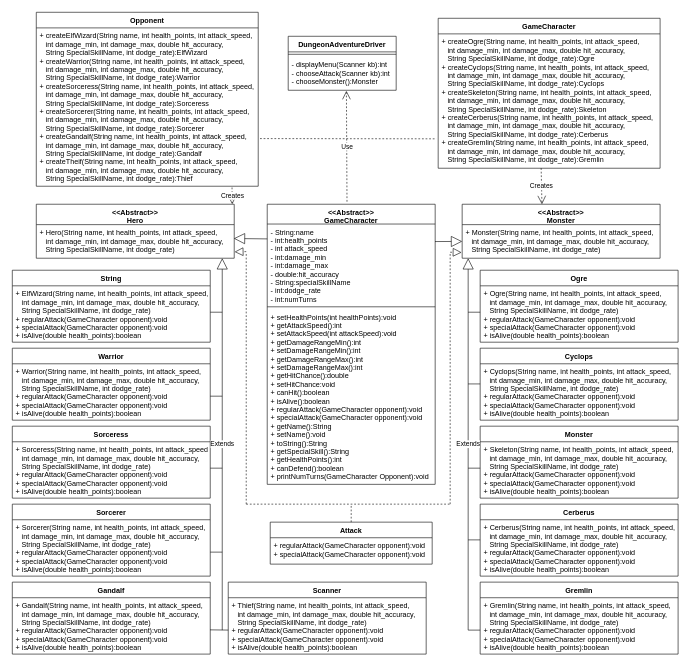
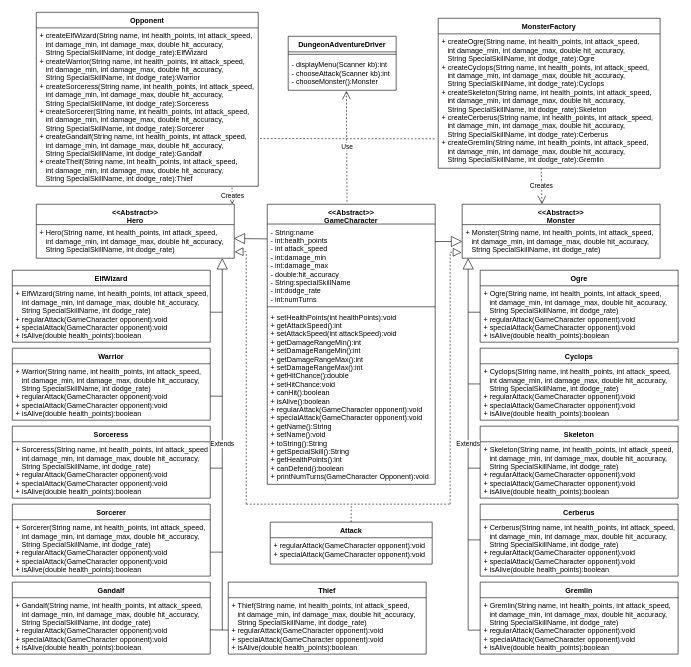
(549, 26) -> (549, 26)
(111, 278) -> (111, 278)
(579, 434) -> (579, 434)
(327, 590) -> (327, 590)
